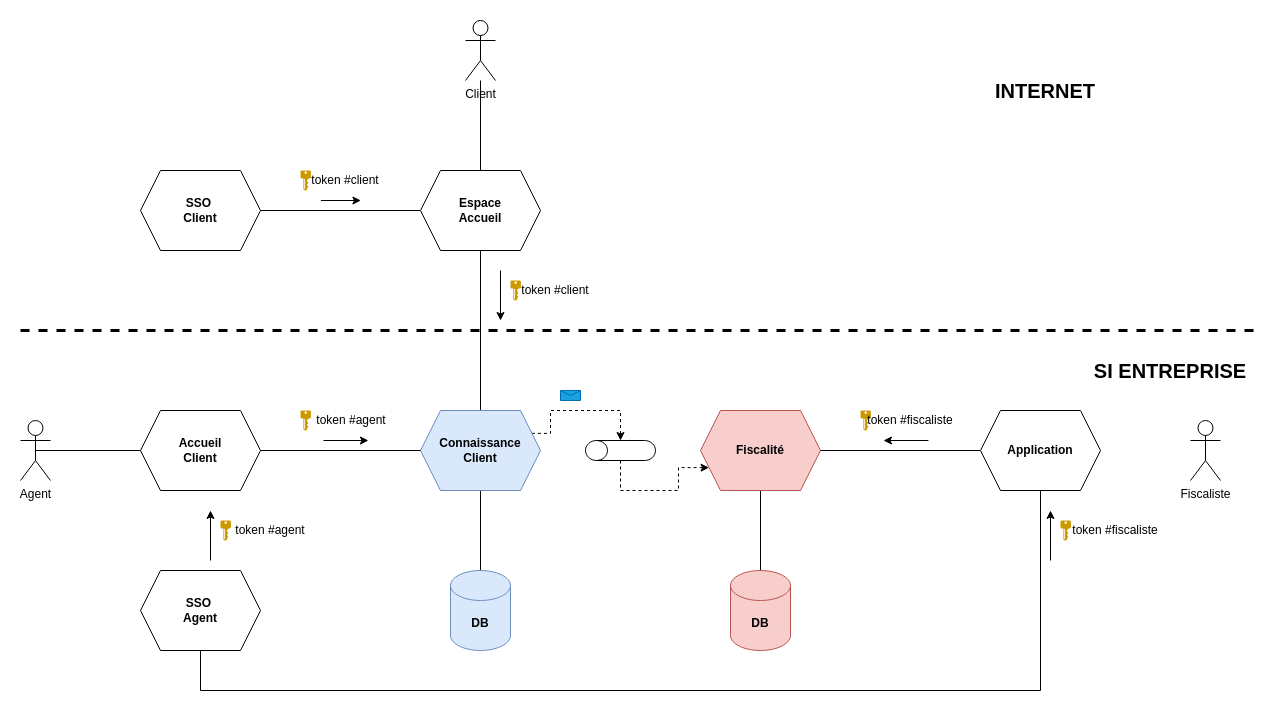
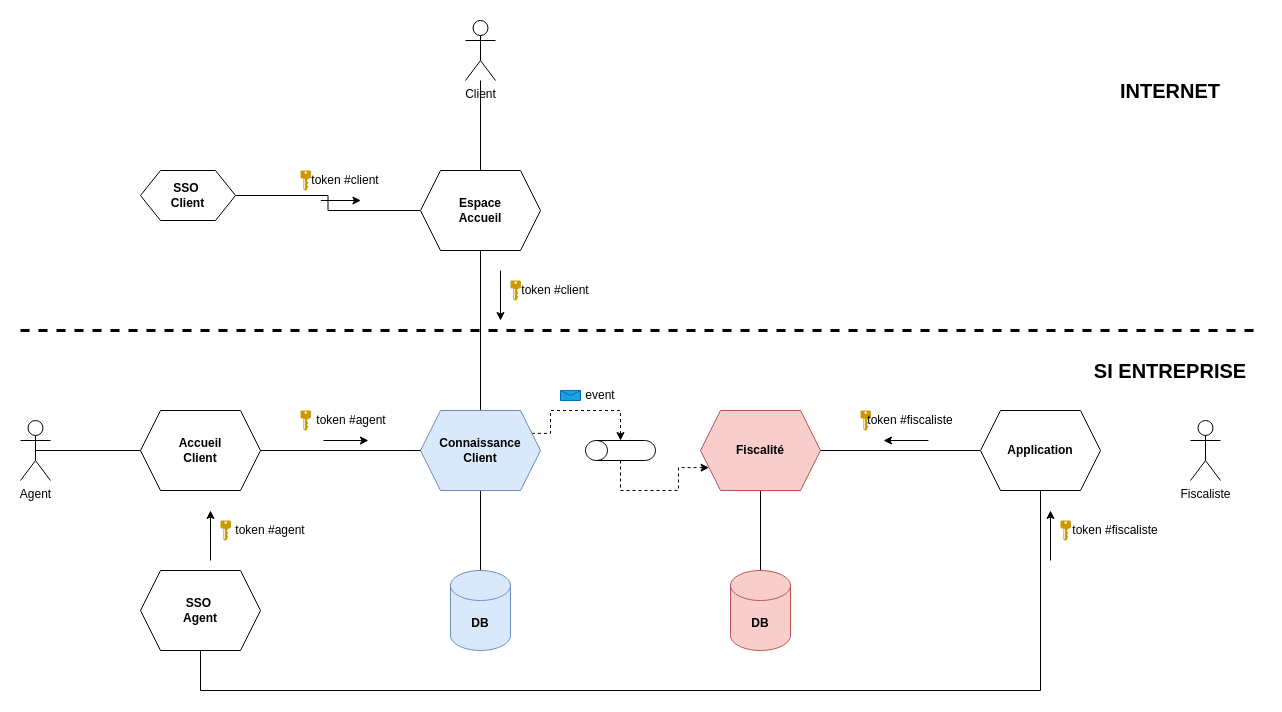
(1046, 91) -> (1171, 91)
(201, 211) -> (188, 196)
none -> (601, 396)
